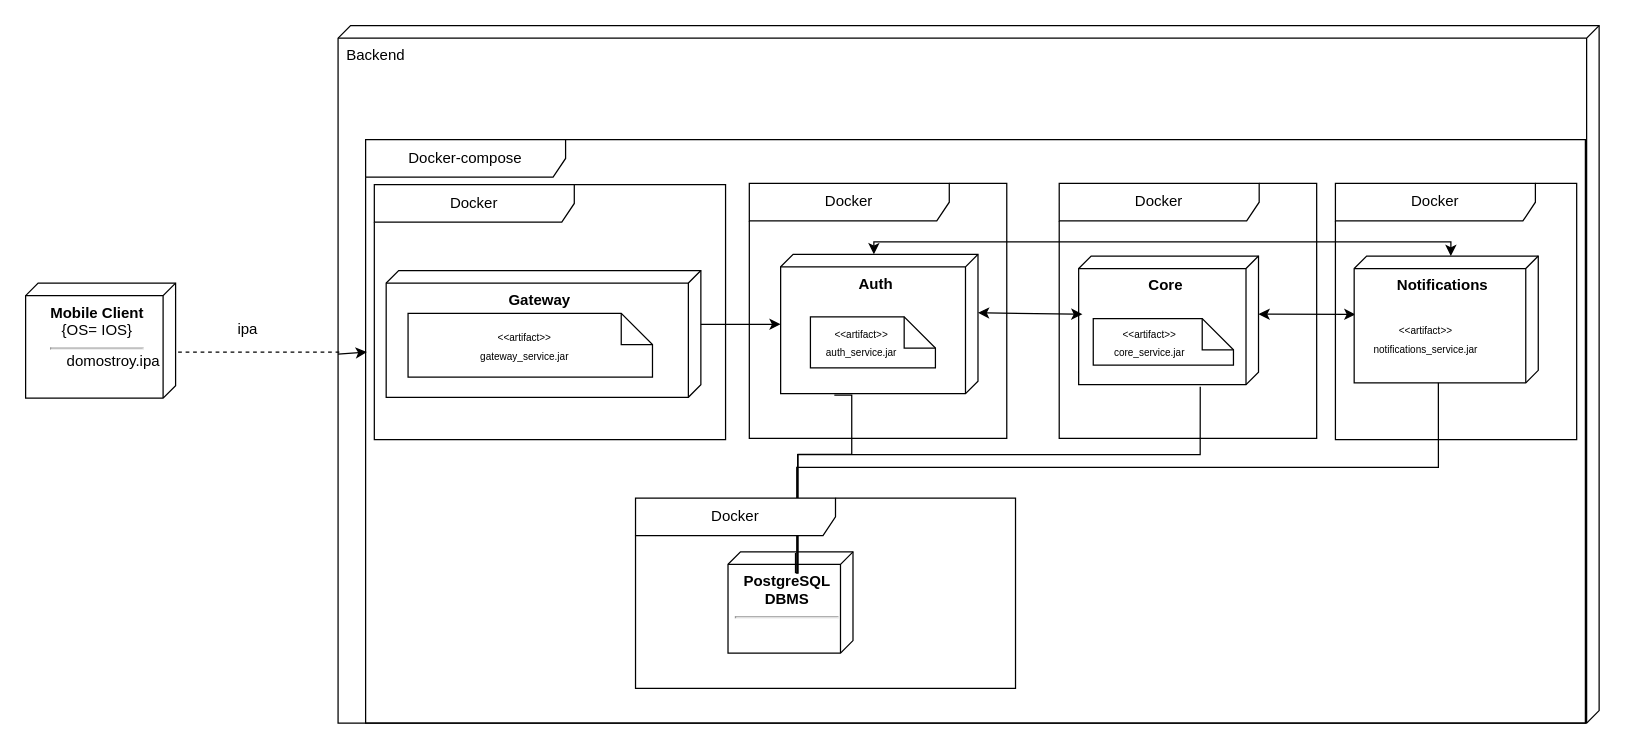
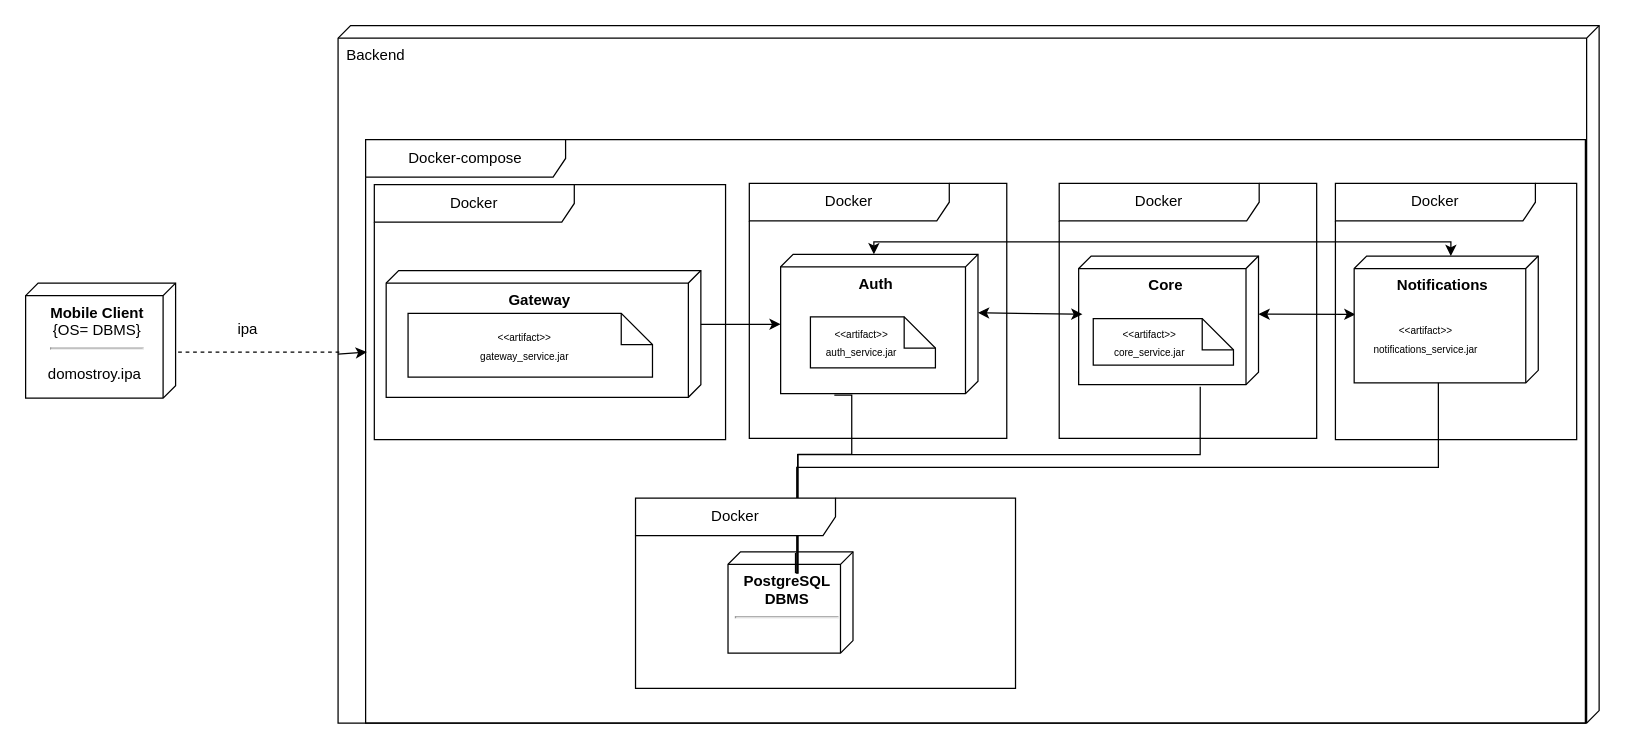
(98, 322) -> (98, 322)
(114, 362) -> (95, 374)
